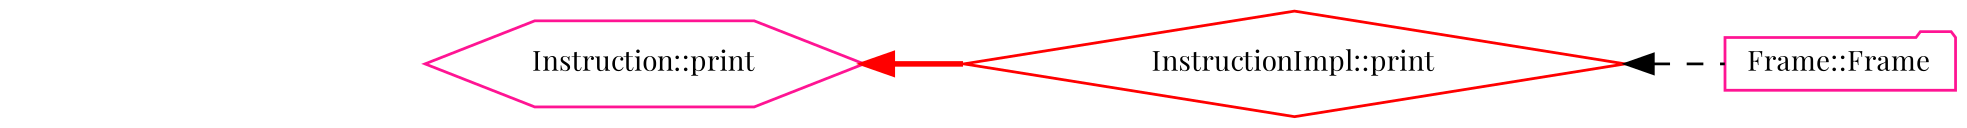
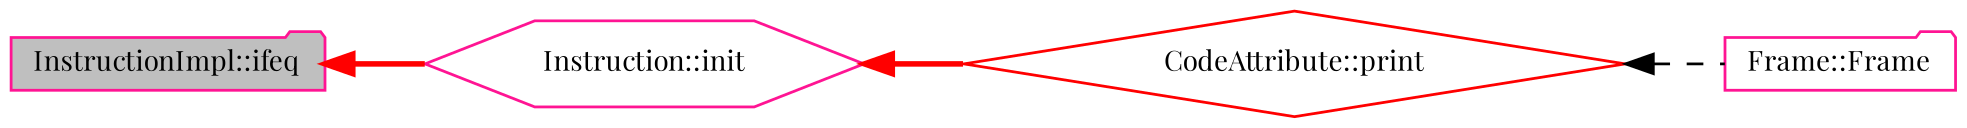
none -> (168, 64)
(644, 64) -> (644, 64)
(1294, 64) -> (1294, 64)
